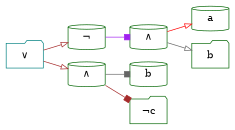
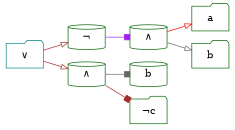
(210, 19) -> (210, 19)
